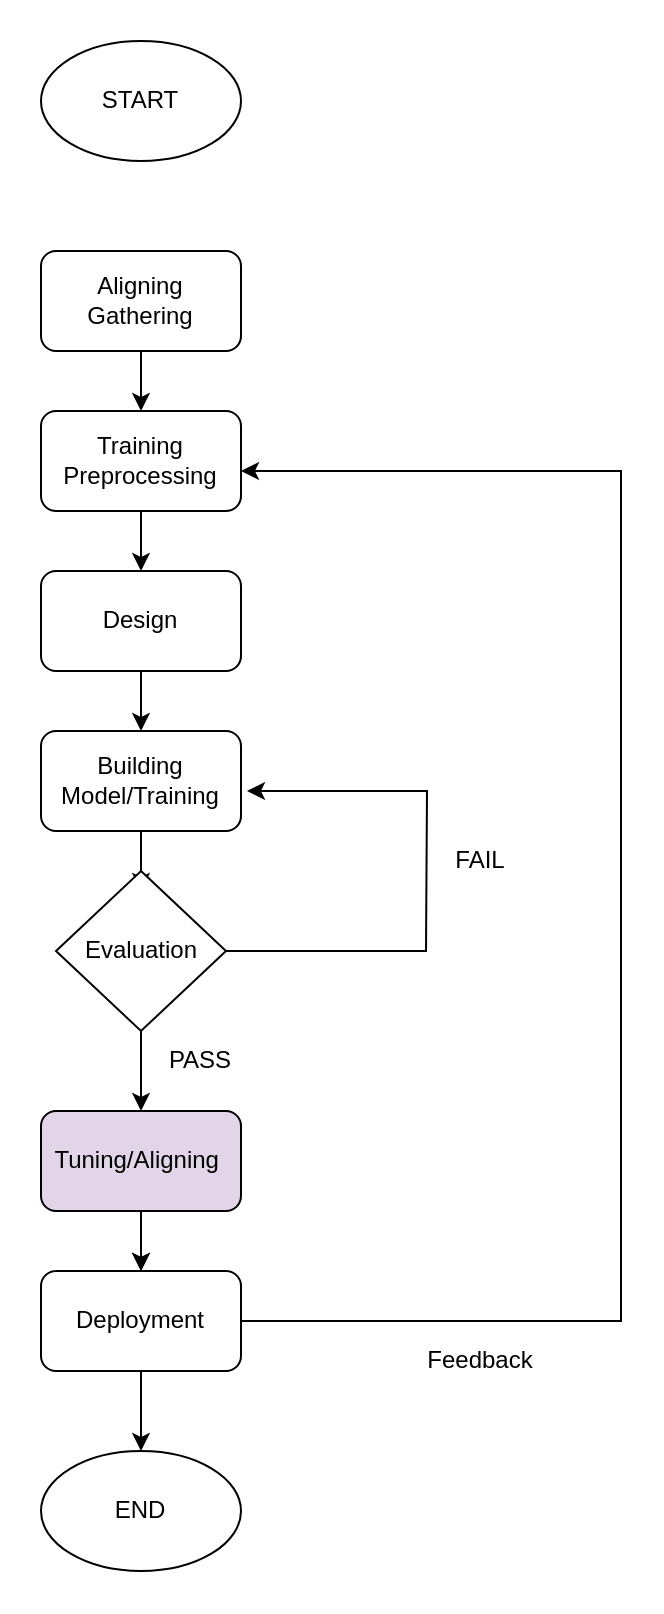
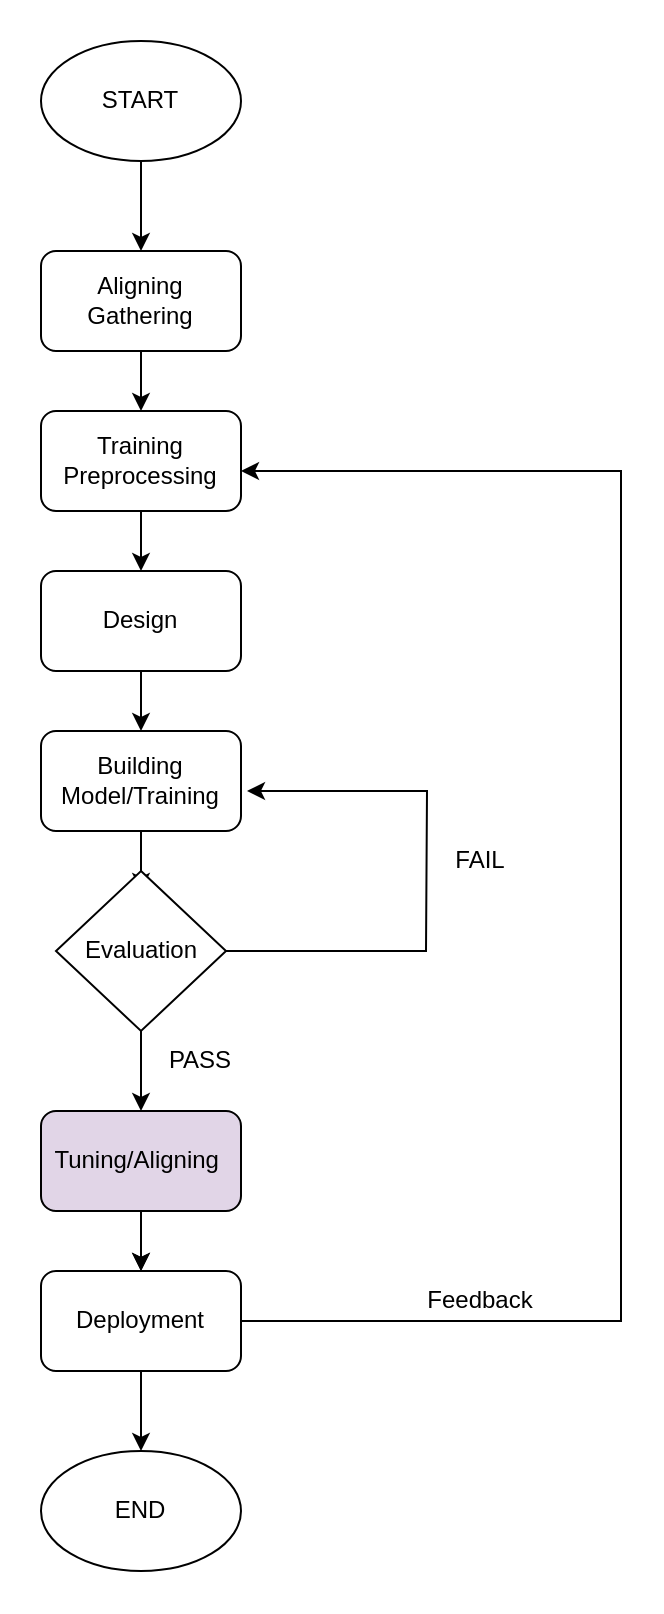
none -> (141, 199)
(481, 1361) -> (481, 1301)
